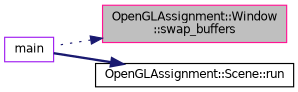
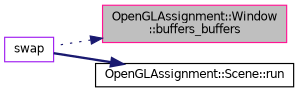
(195, 24) -> (195, 24)
(29, 50) -> (29, 50)
